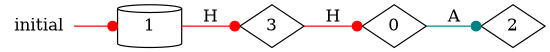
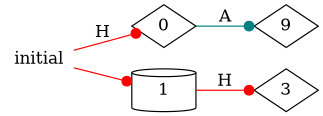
(328, 26) -> (103, 42)
(513, 26) -> (286, 26)
